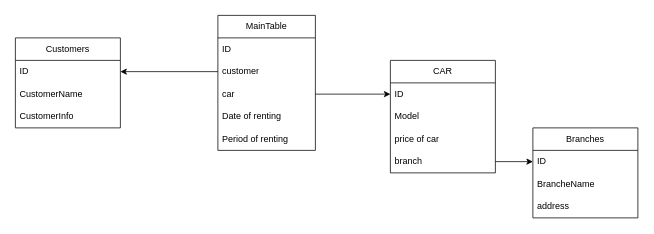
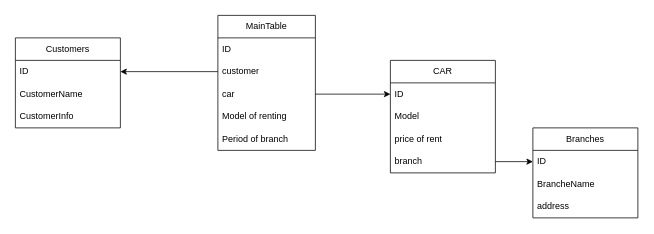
(257, 117) -> (258, 117)
(261, 139) -> (259, 139)
(422, 139) -> (424, 139)
